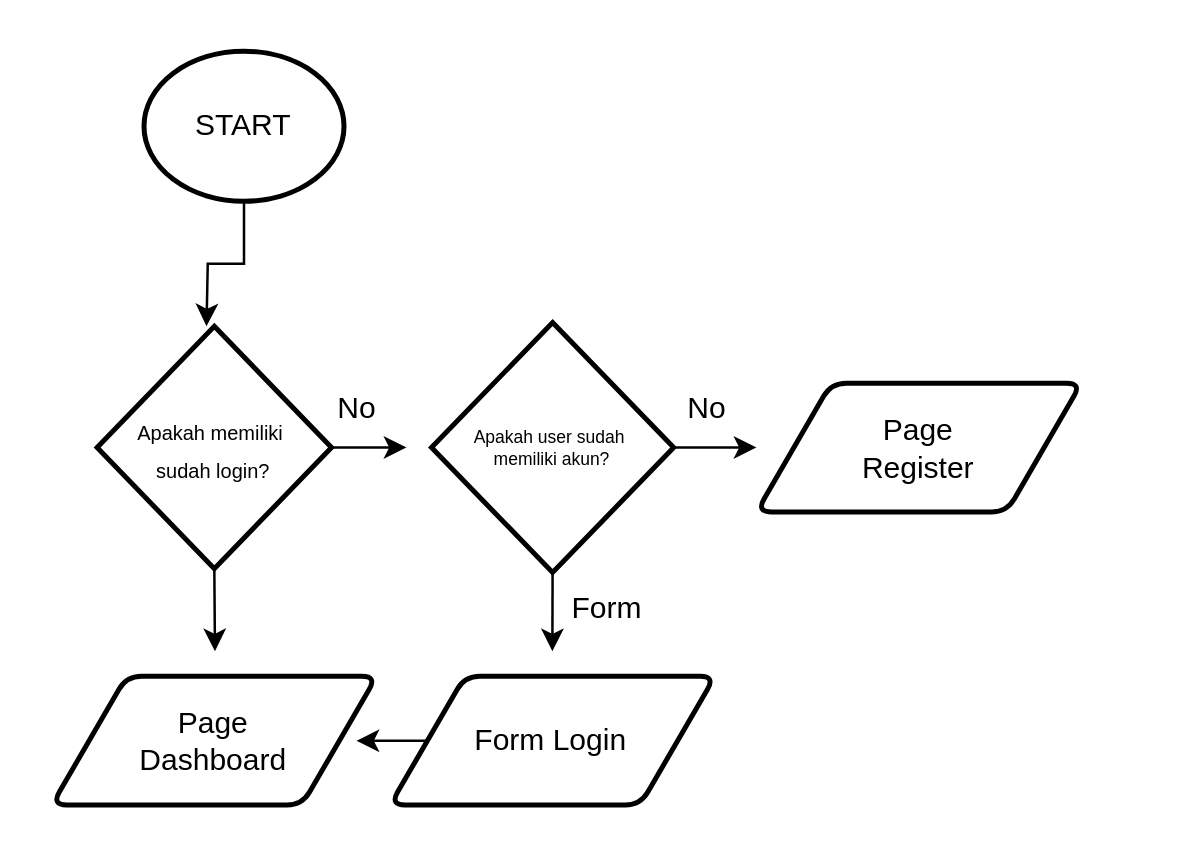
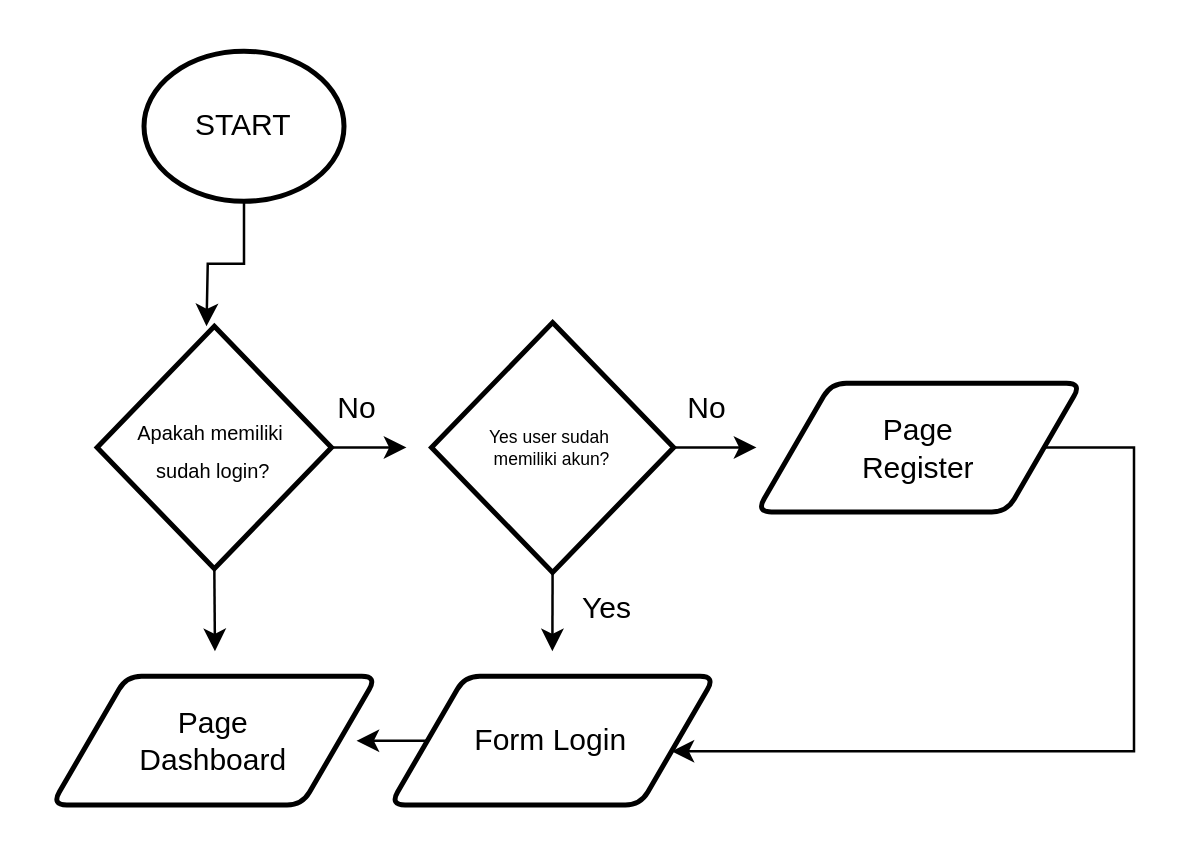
(553, 449) -> (553, 449)
(608, 609) -> (608, 609)
none -> (1107, 751)
